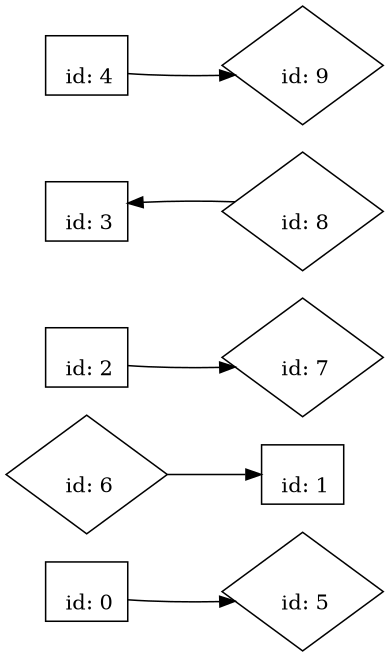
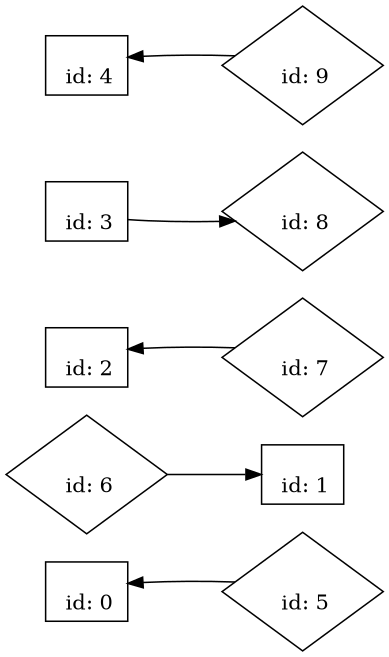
(174, 75) -> (189, 55)
(189, 201) -> (174, 221)
(174, 367) -> (189, 347)
(174, 602) -> (189, 581)
